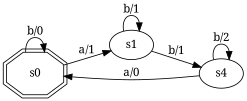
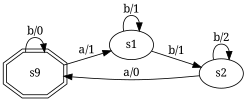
(35, 74) -> (35, 74)
(221, 74) -> (221, 74)
